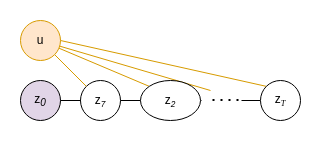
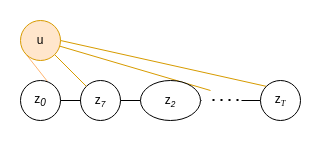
(104, 67) -> none
none -> (37, 68)
(41, 101) -> (41, 101)
